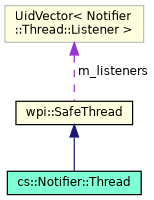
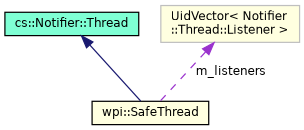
(74, 154) -> (115, 73)
